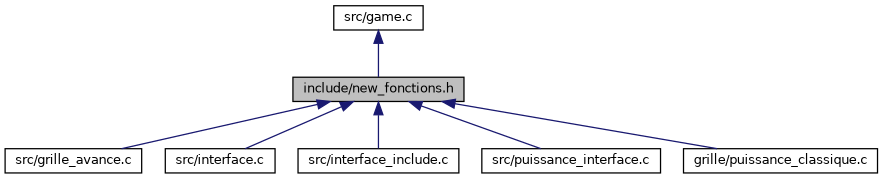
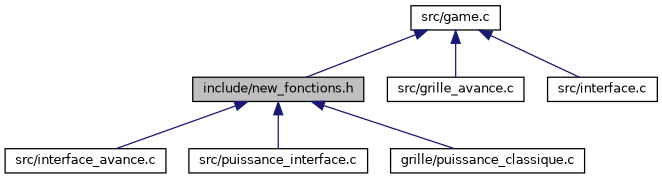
(220, 127) -> (456, 60)
(293, 128) -> (535, 56)
(378, 161) -> (86, 161)
